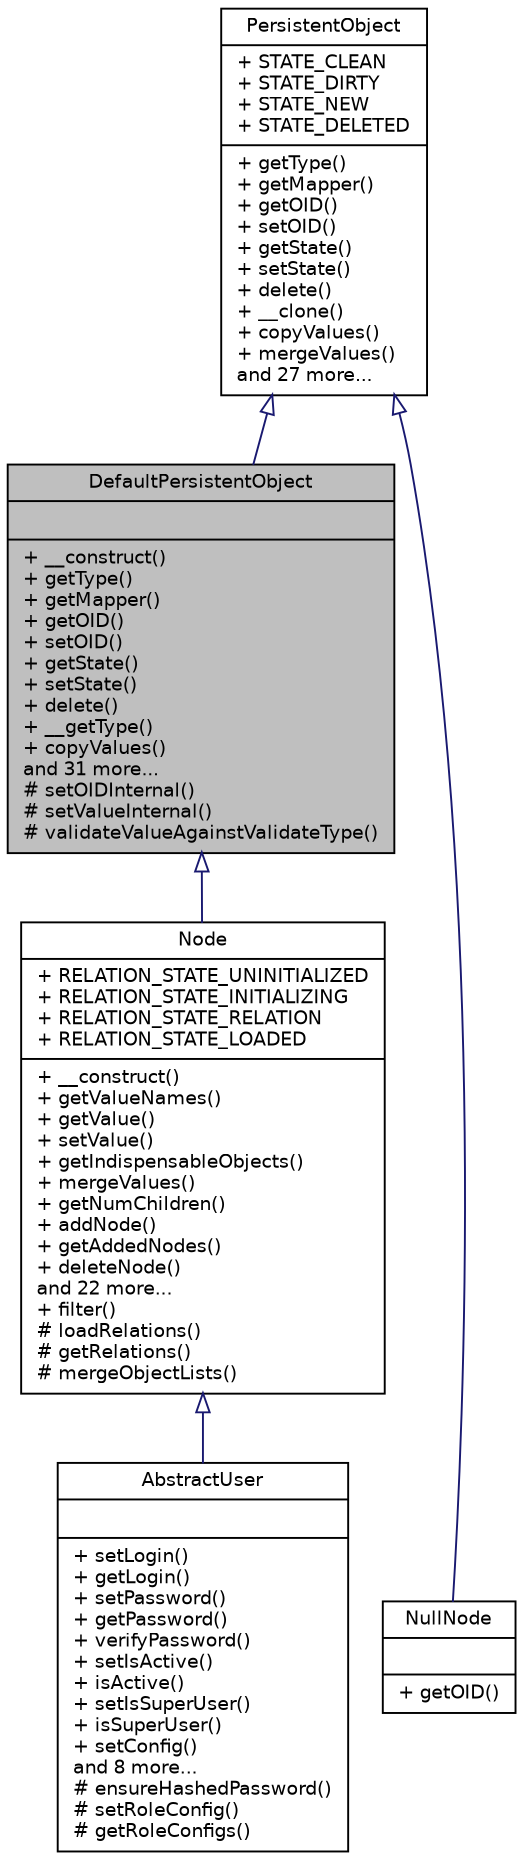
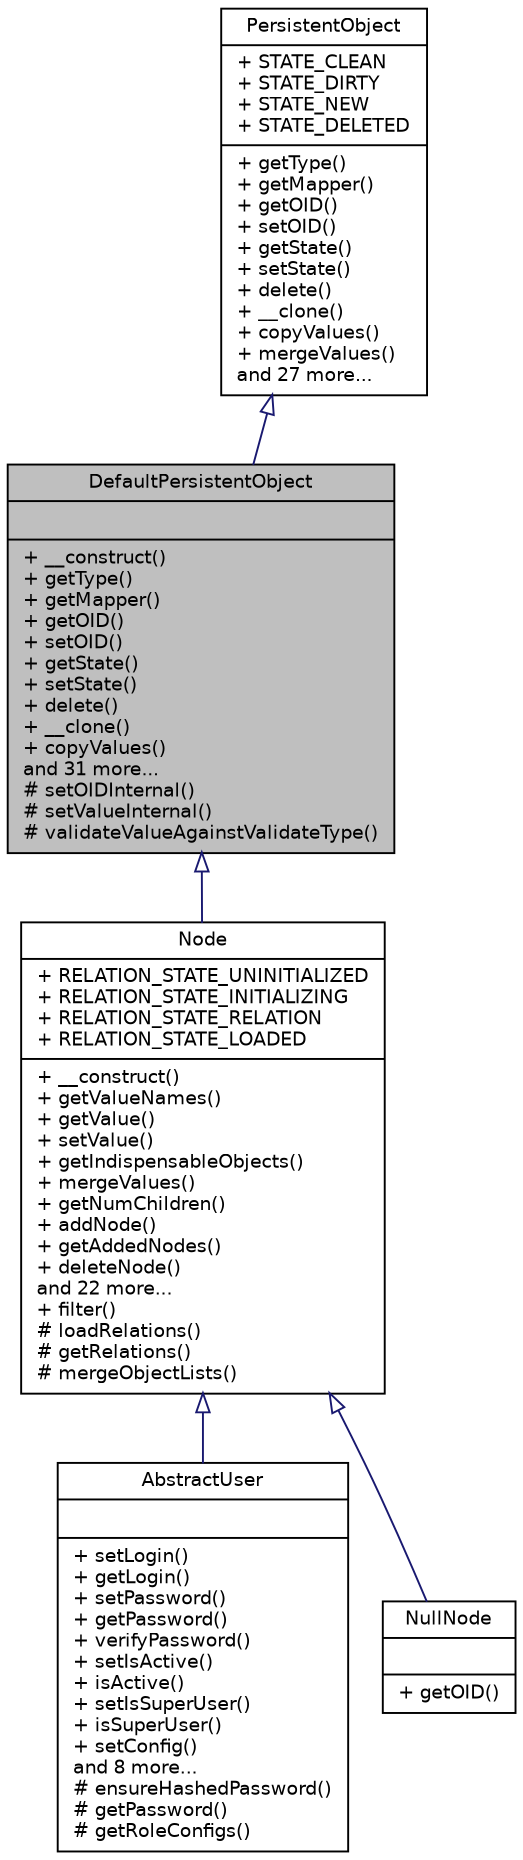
(88, 727) -> (77, 727)
(462, 1006) -> (385, 1505)
(157, 1810) -> (151, 1810)
